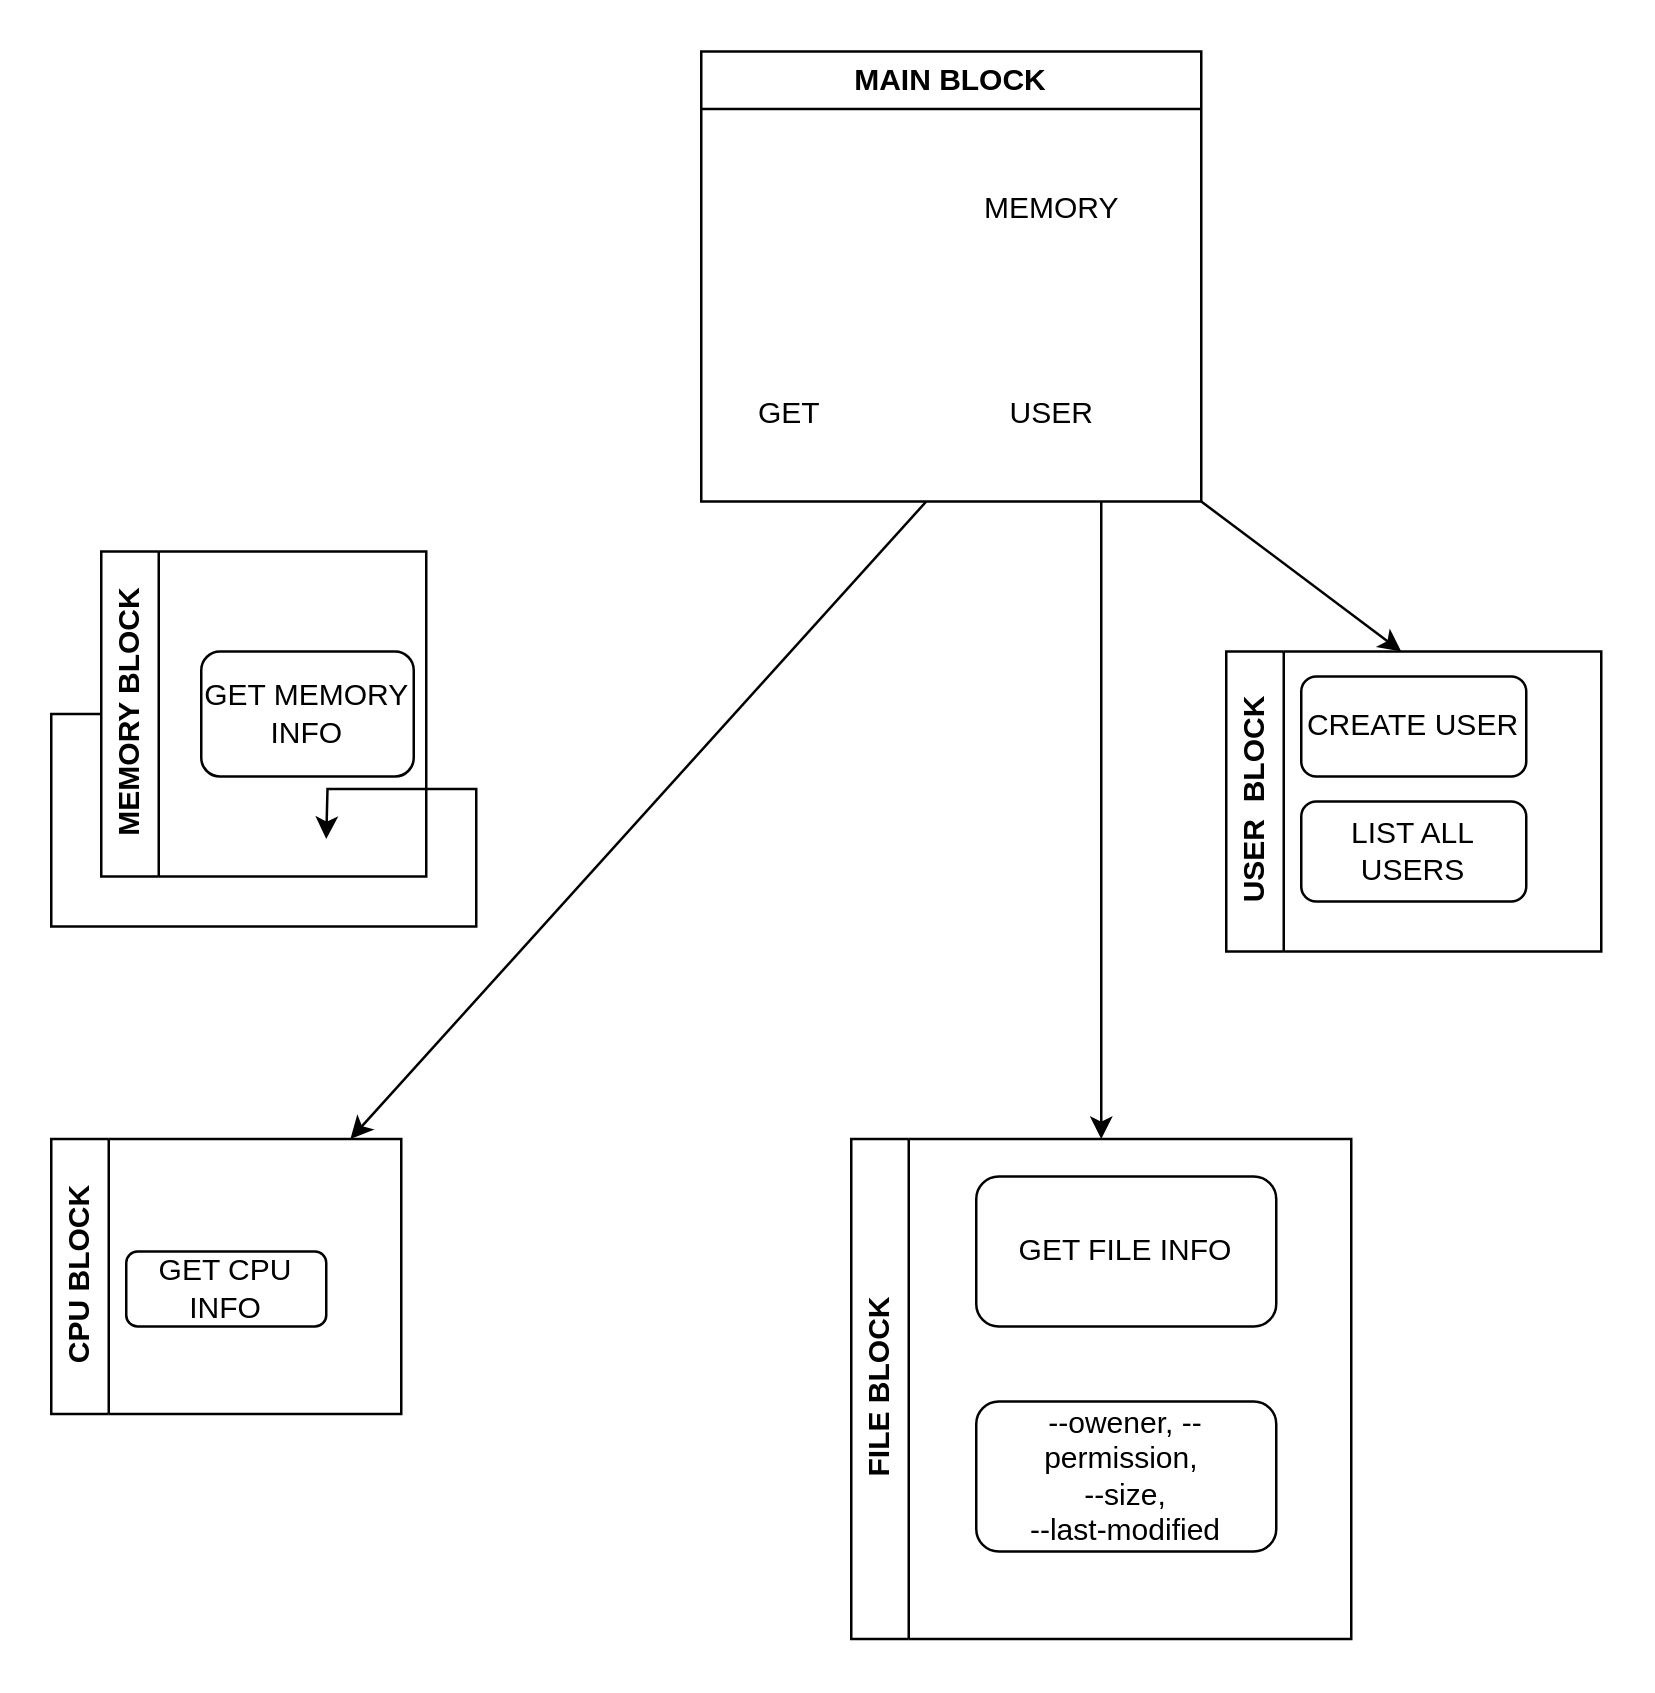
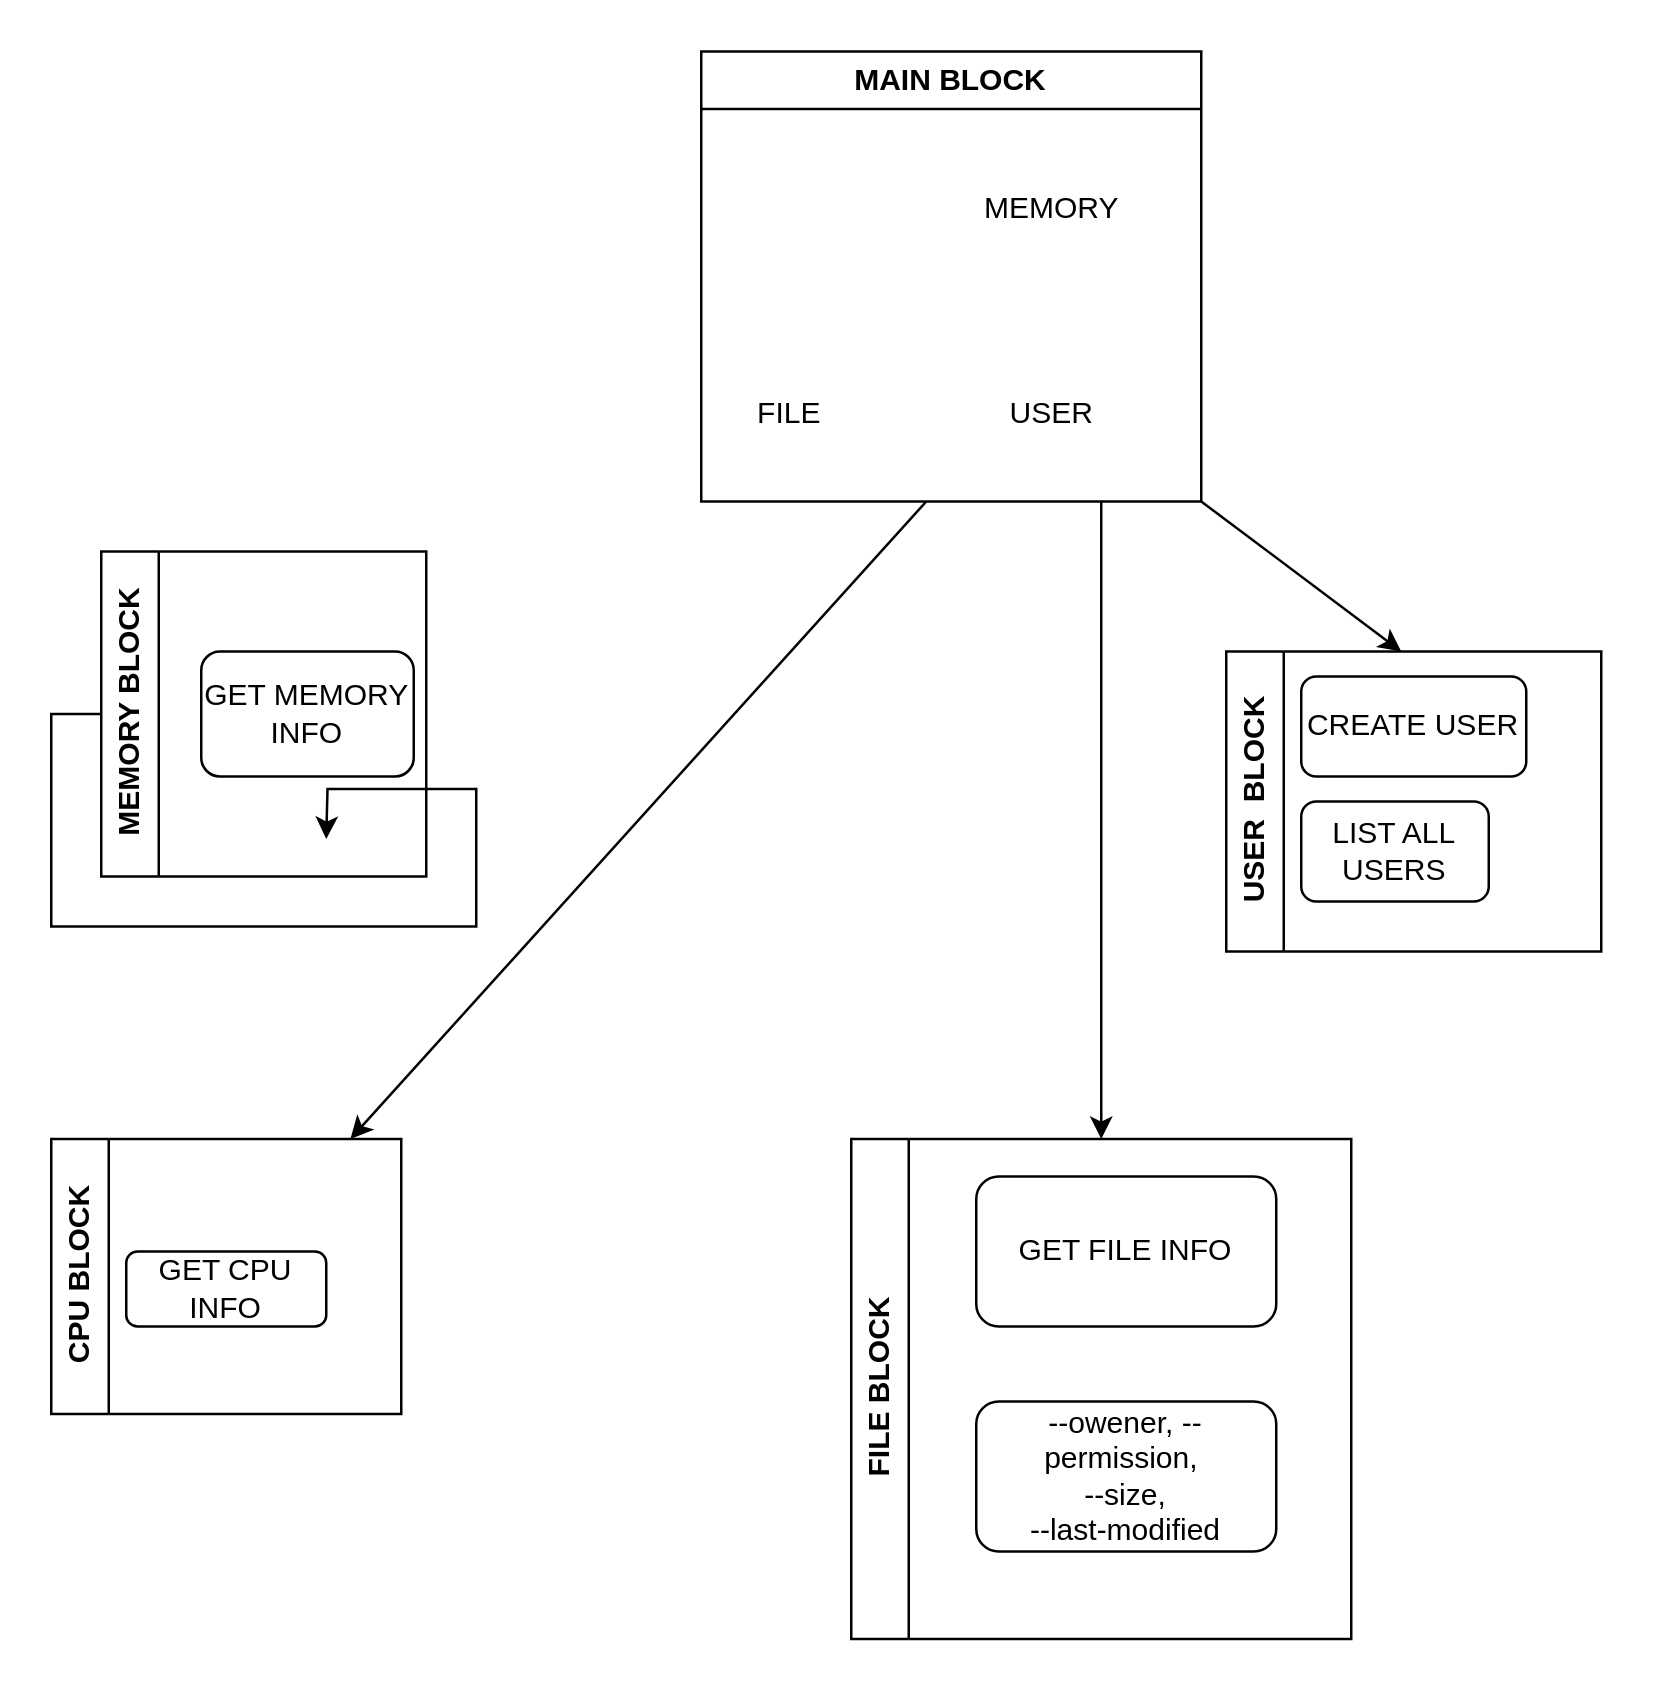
(790, 414) -> (790, 414)
(1414, 851) -> (1395, 851)
